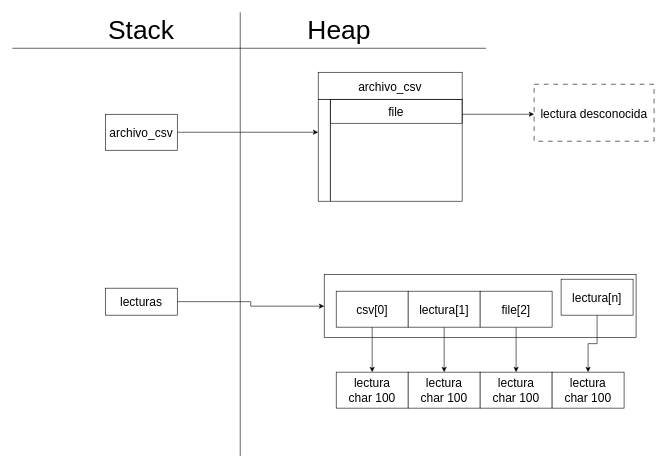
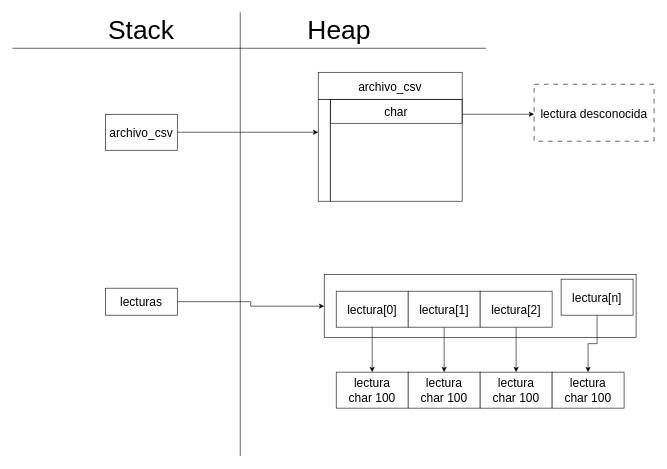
(396, 111) -> (396, 111)
(372, 309) -> (372, 309)
(516, 309) -> (516, 309)
